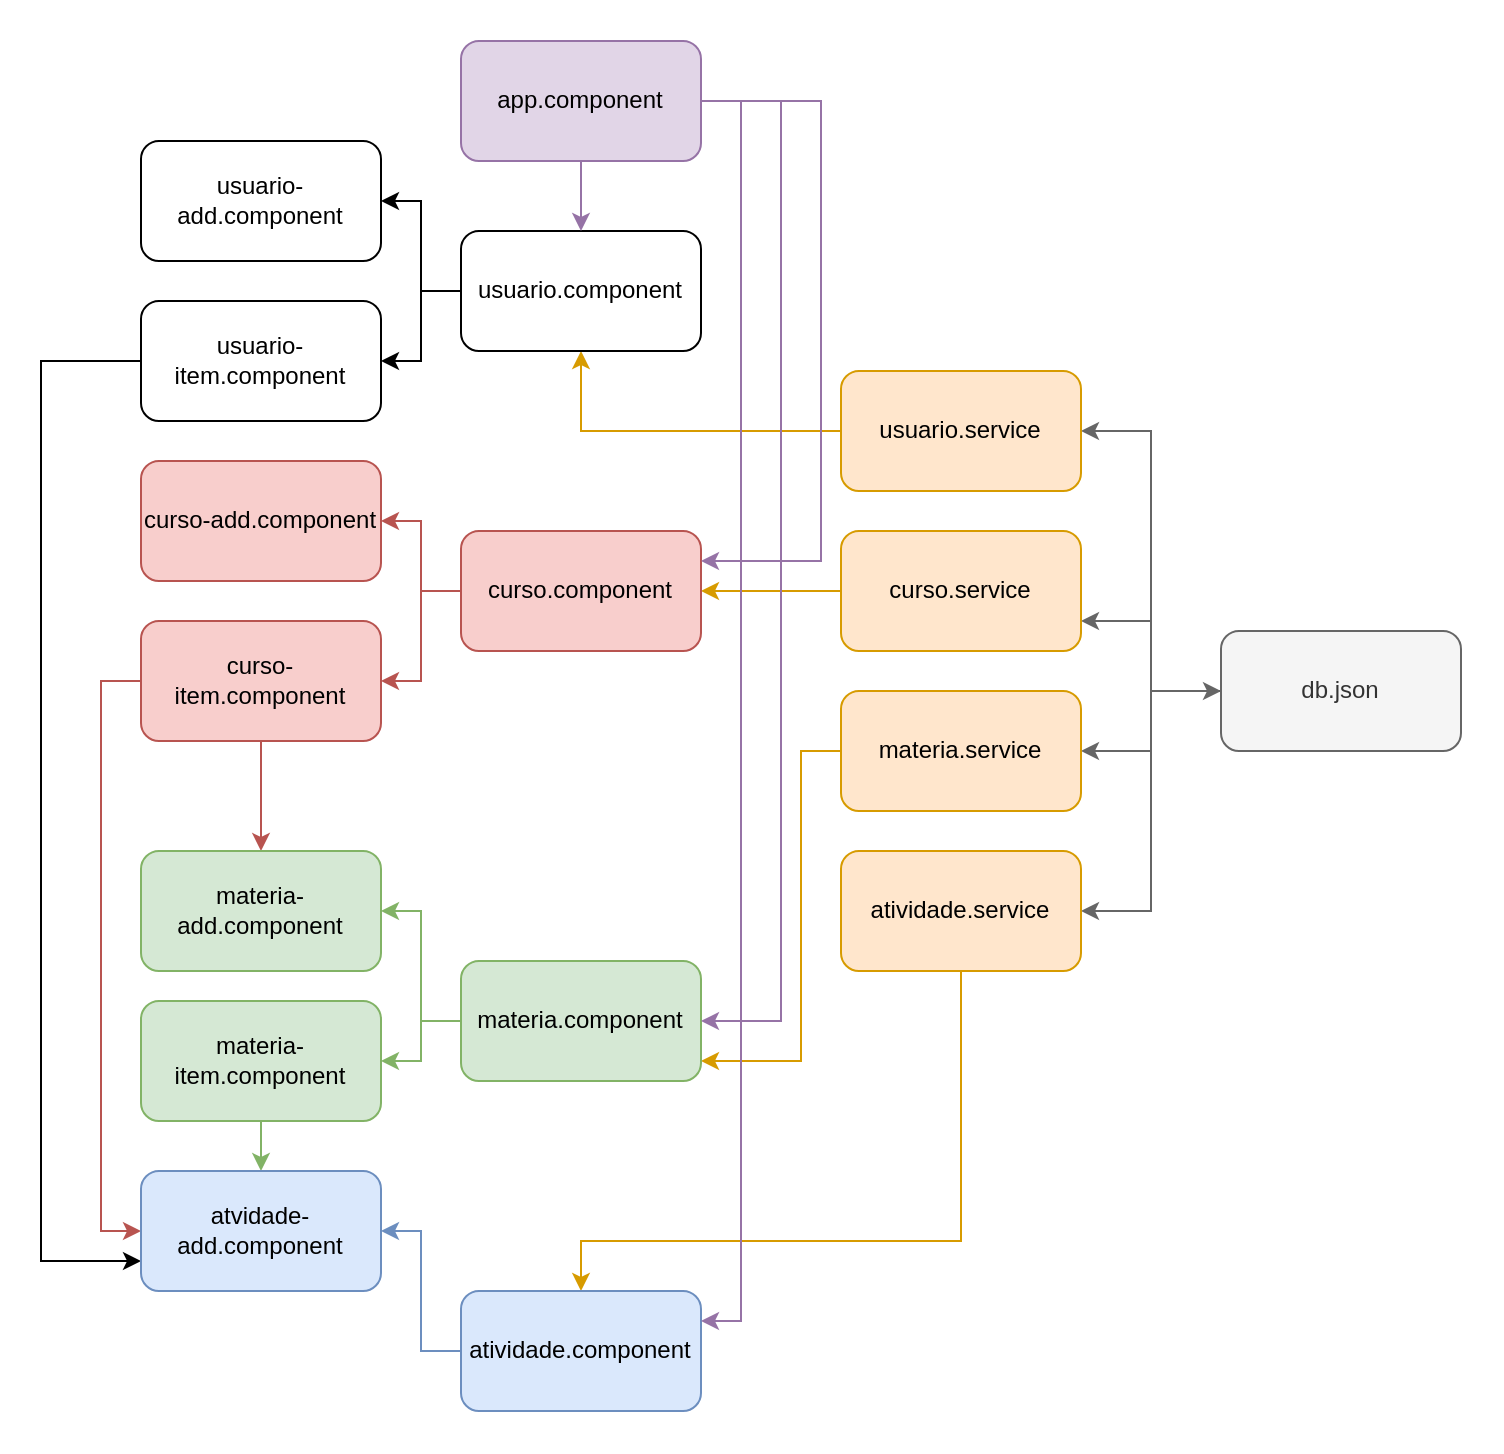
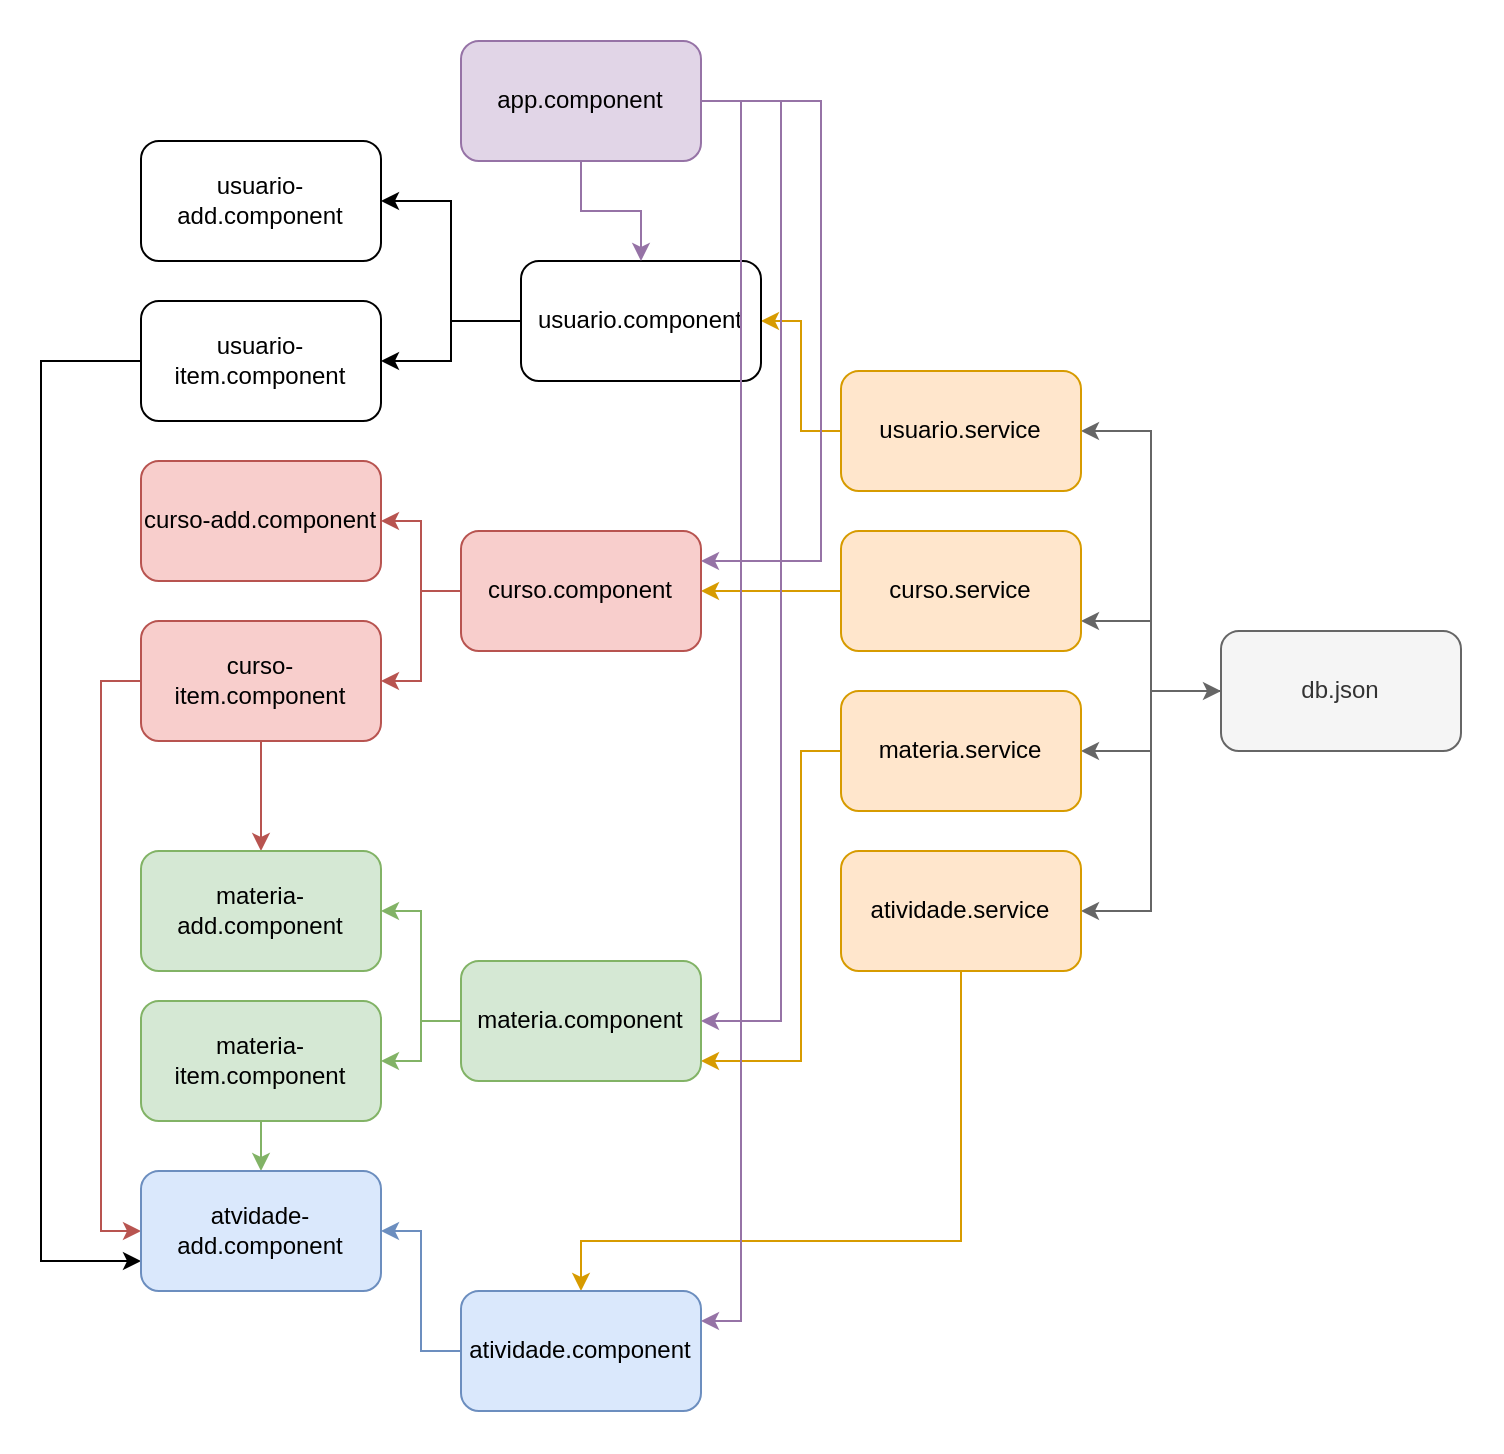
(581, 291) -> (641, 321)
